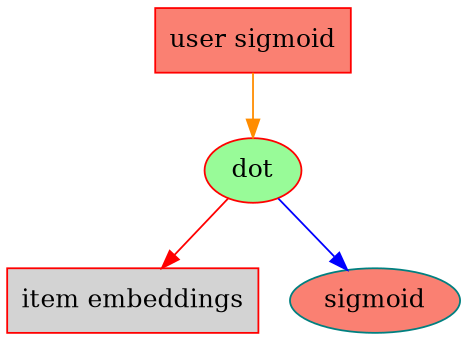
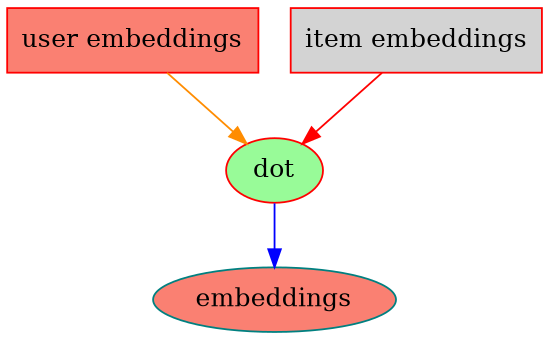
(253, 40) -> (133, 40)
(201, 227) -> (349, 102)
(375, 301) -> (275, 300)
